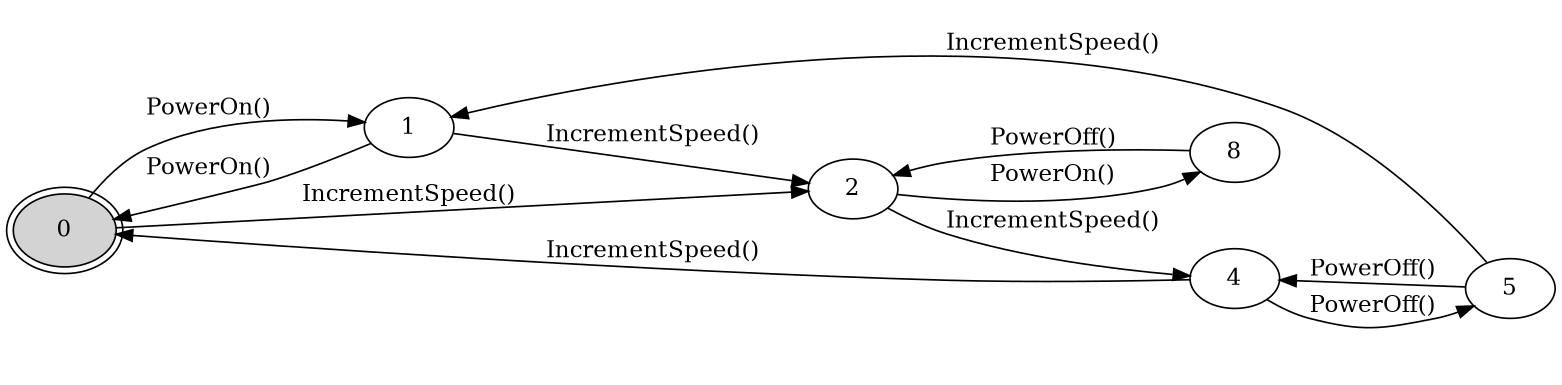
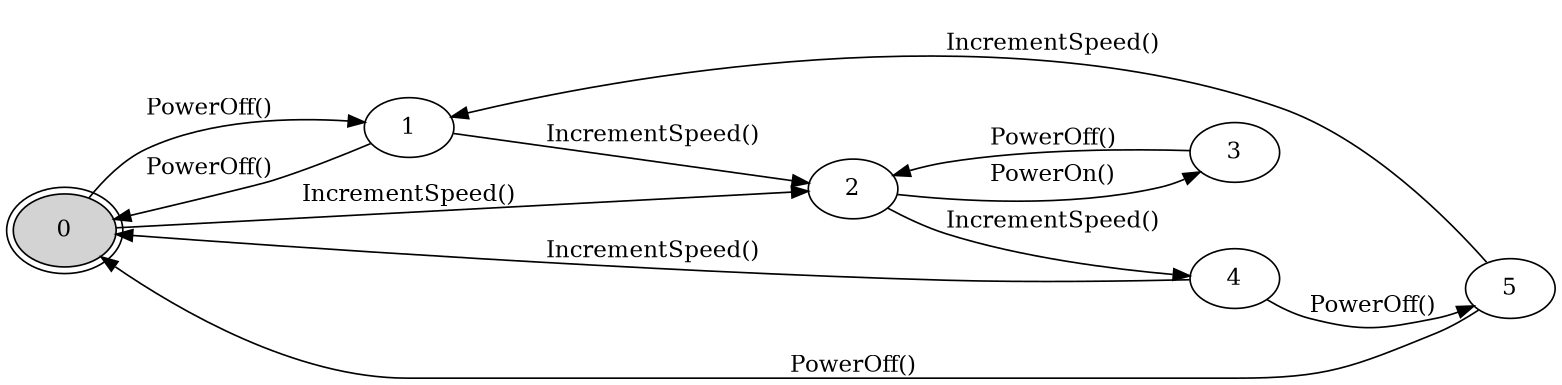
(209, 108) -> (209, 108)
(1235, 152) -> (1235, 152)
(209, 168) -> (209, 168)
(1381, 284) -> (791, 378)
